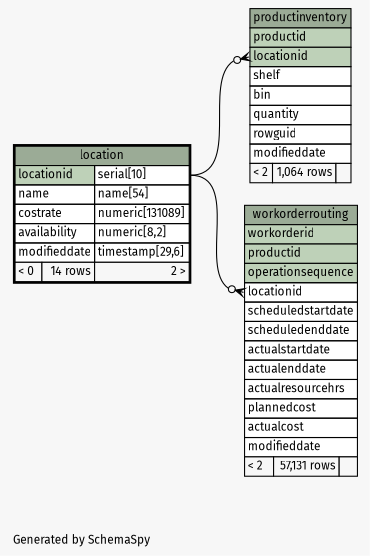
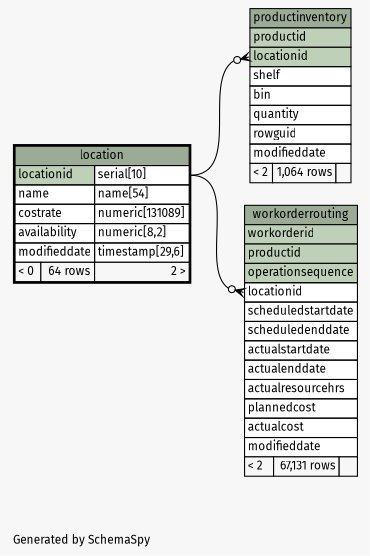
(71, 271) -> (70, 271)
(308, 466) -> (308, 466)
